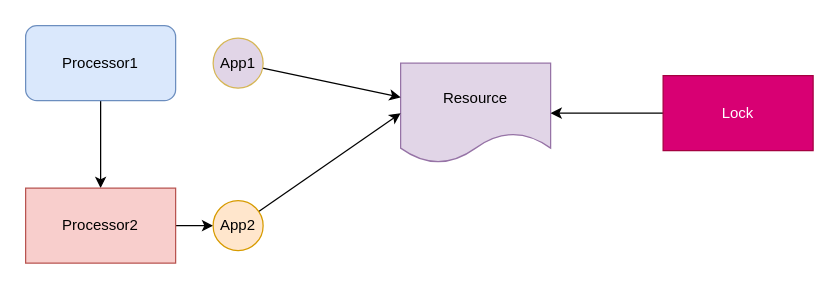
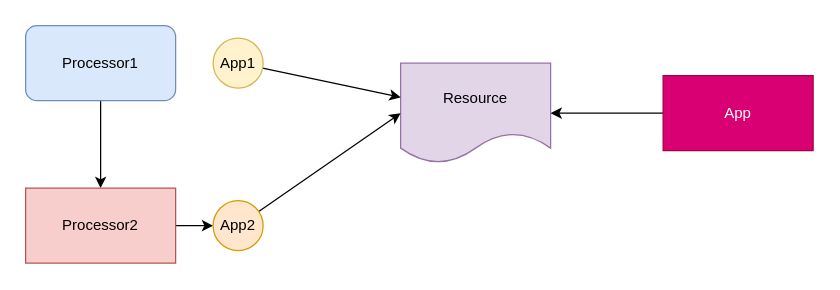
(238, 63) -> (238, 63)
(738, 113) -> (738, 113)
